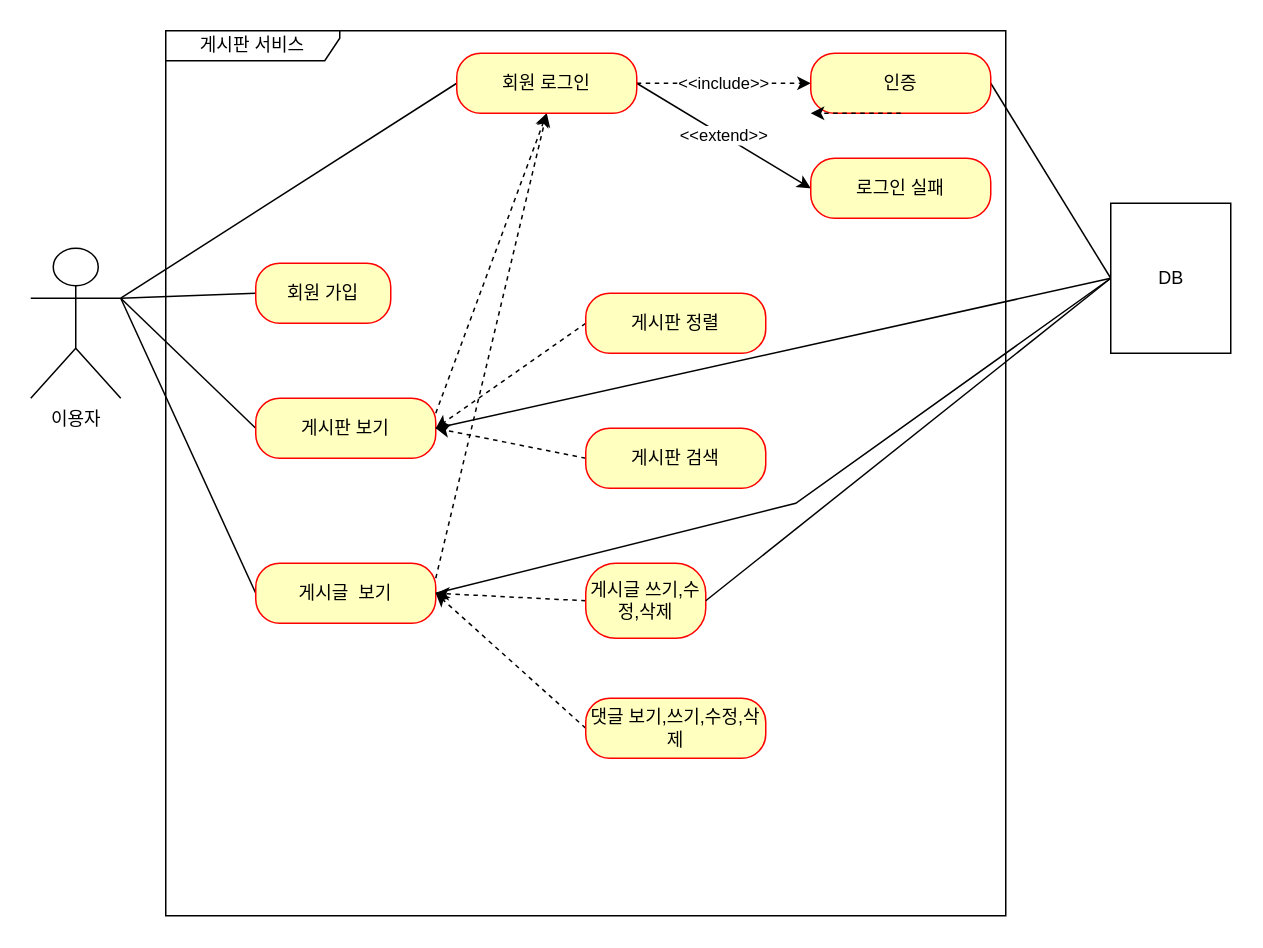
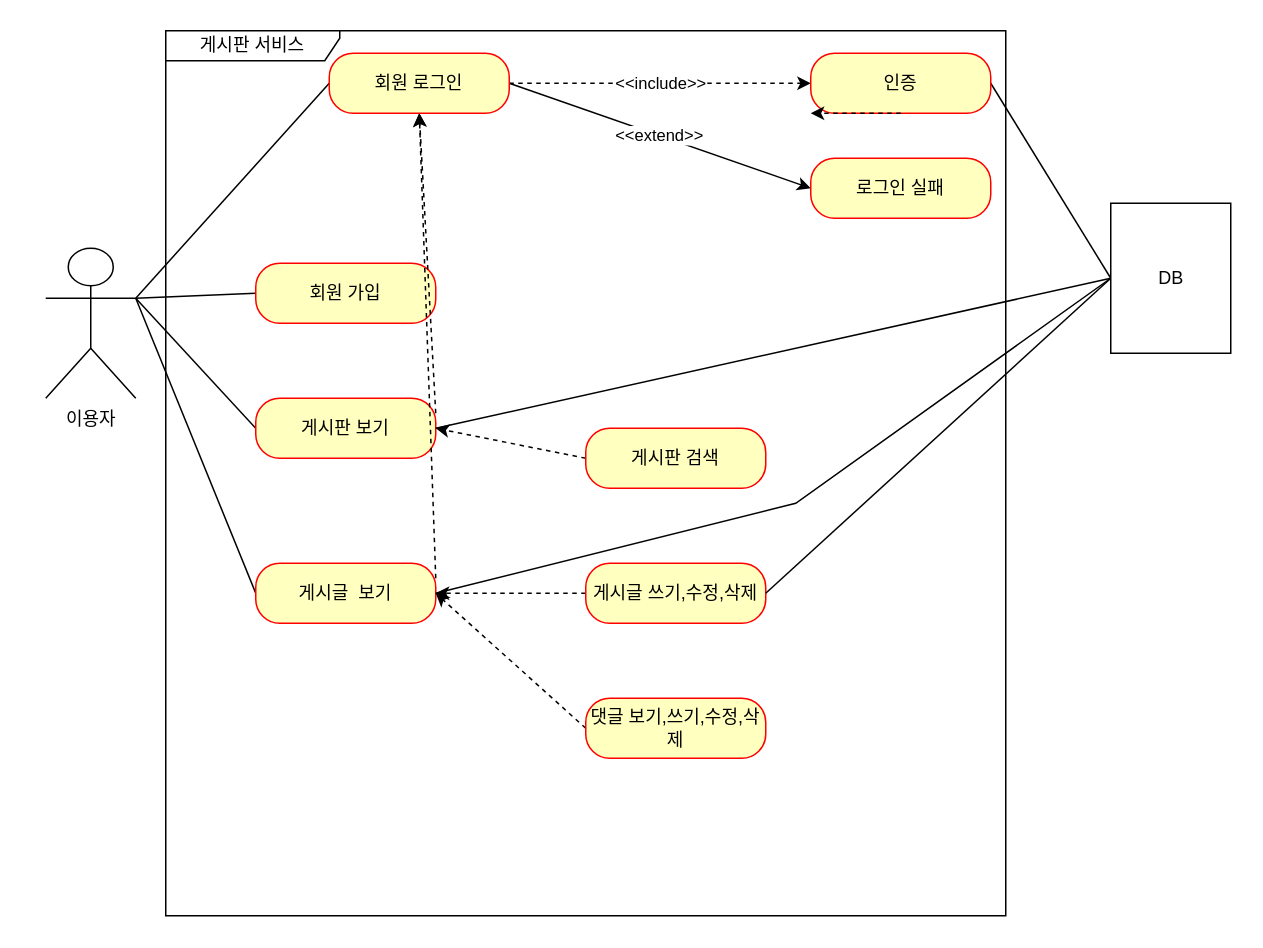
(547, 83) -> (419, 83)
(323, 293) -> (346, 293)
(76, 323) -> (91, 323)
(676, 323) -> none
(515, 373) -> none
(646, 601) -> (676, 593)
